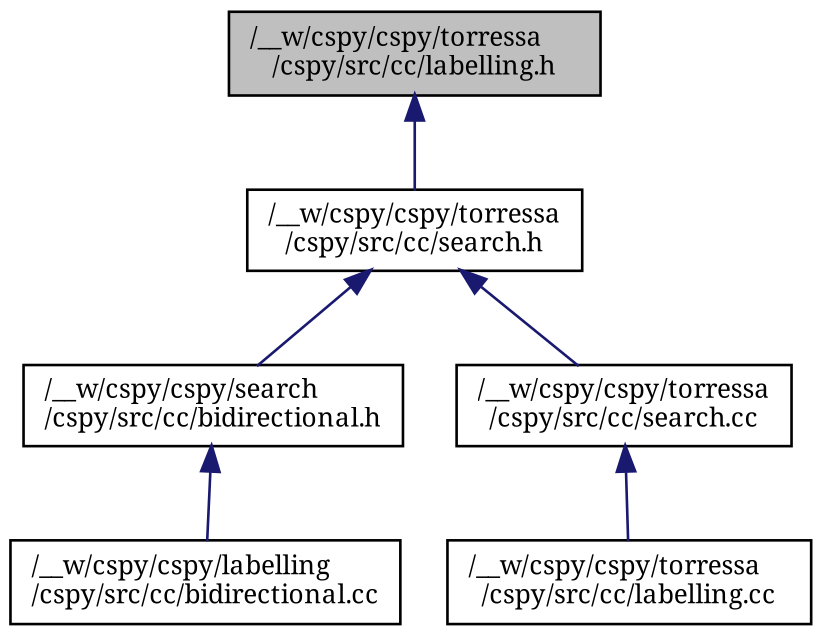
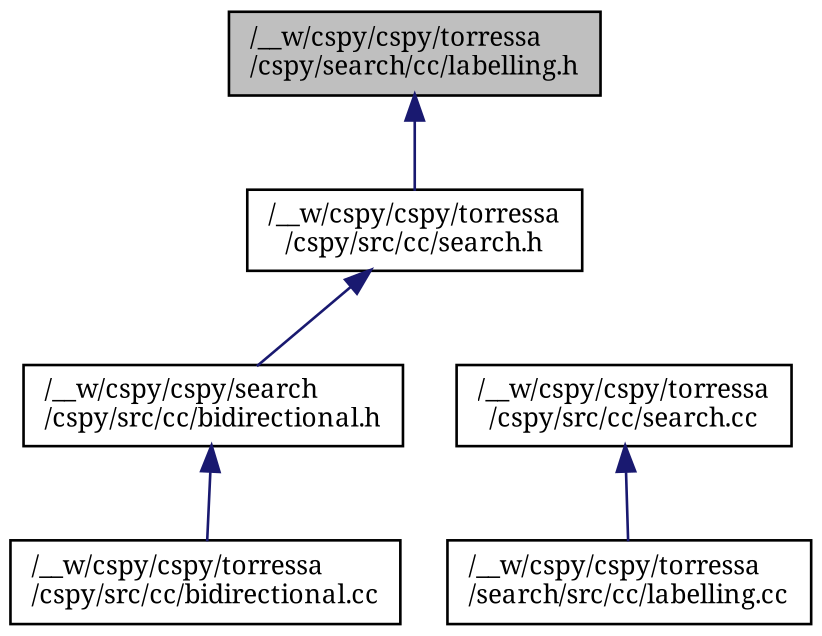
(415, 54) -> (415, 54)
(530, 326) -> none
(205, 582) -> (205, 582)
(629, 582) -> (629, 582)
